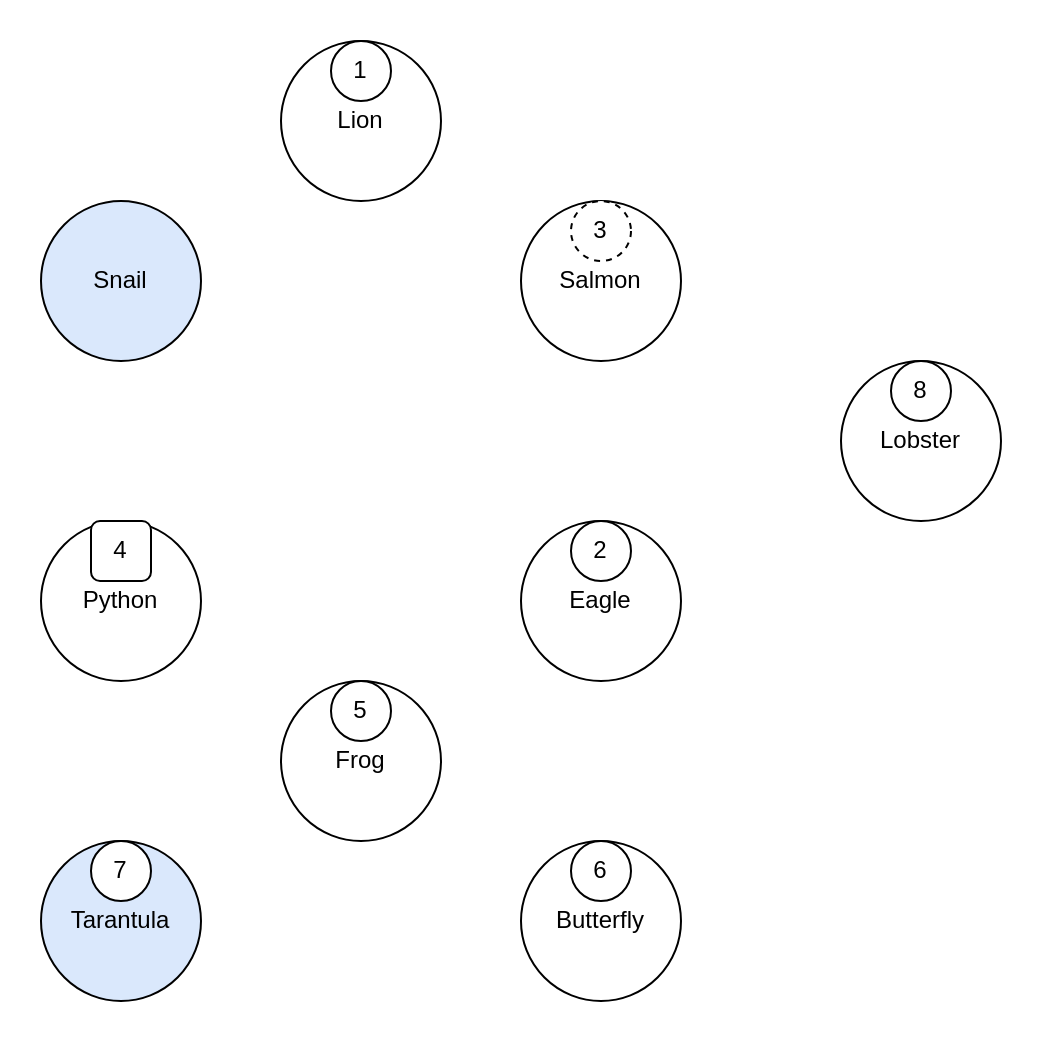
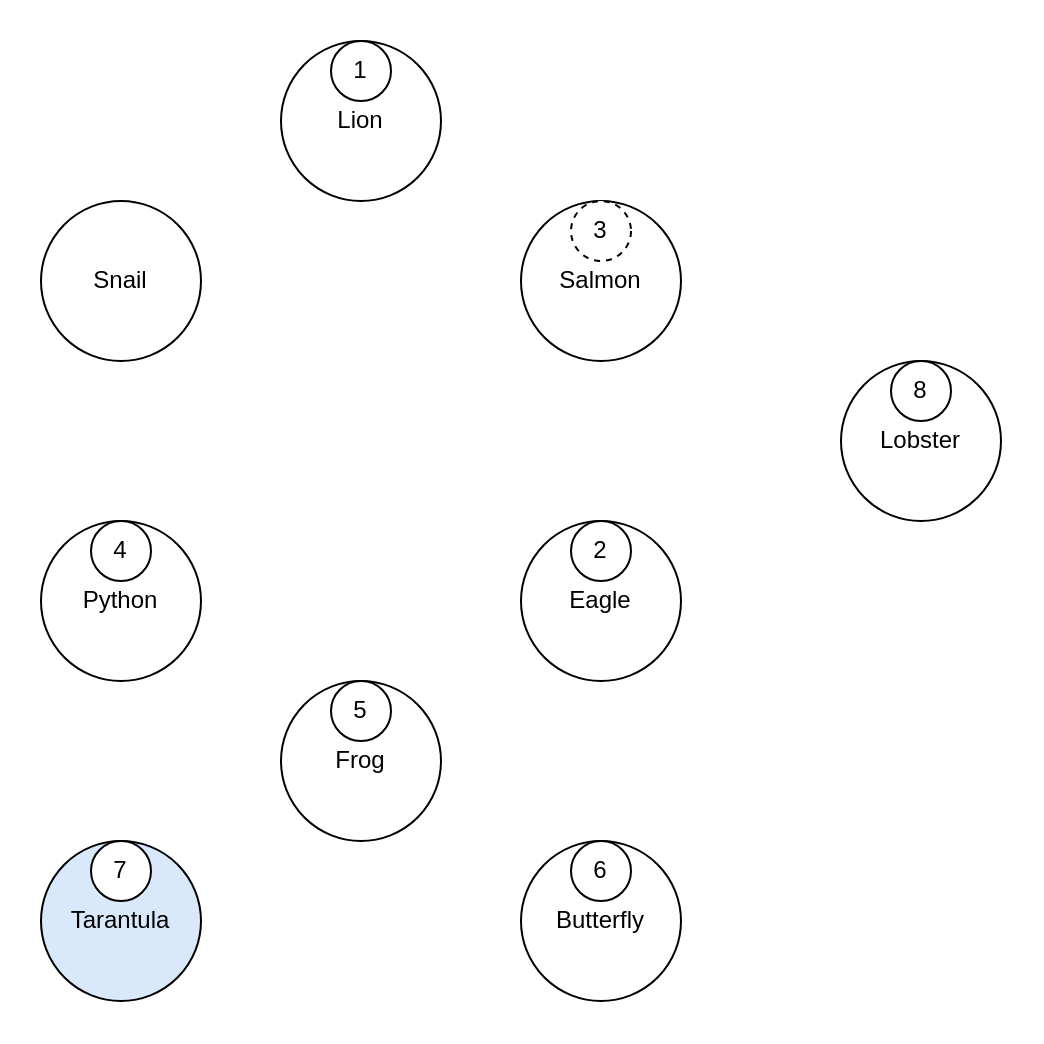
(121, 281) -> (121, 281)
(121, 551) -> (121, 551)
